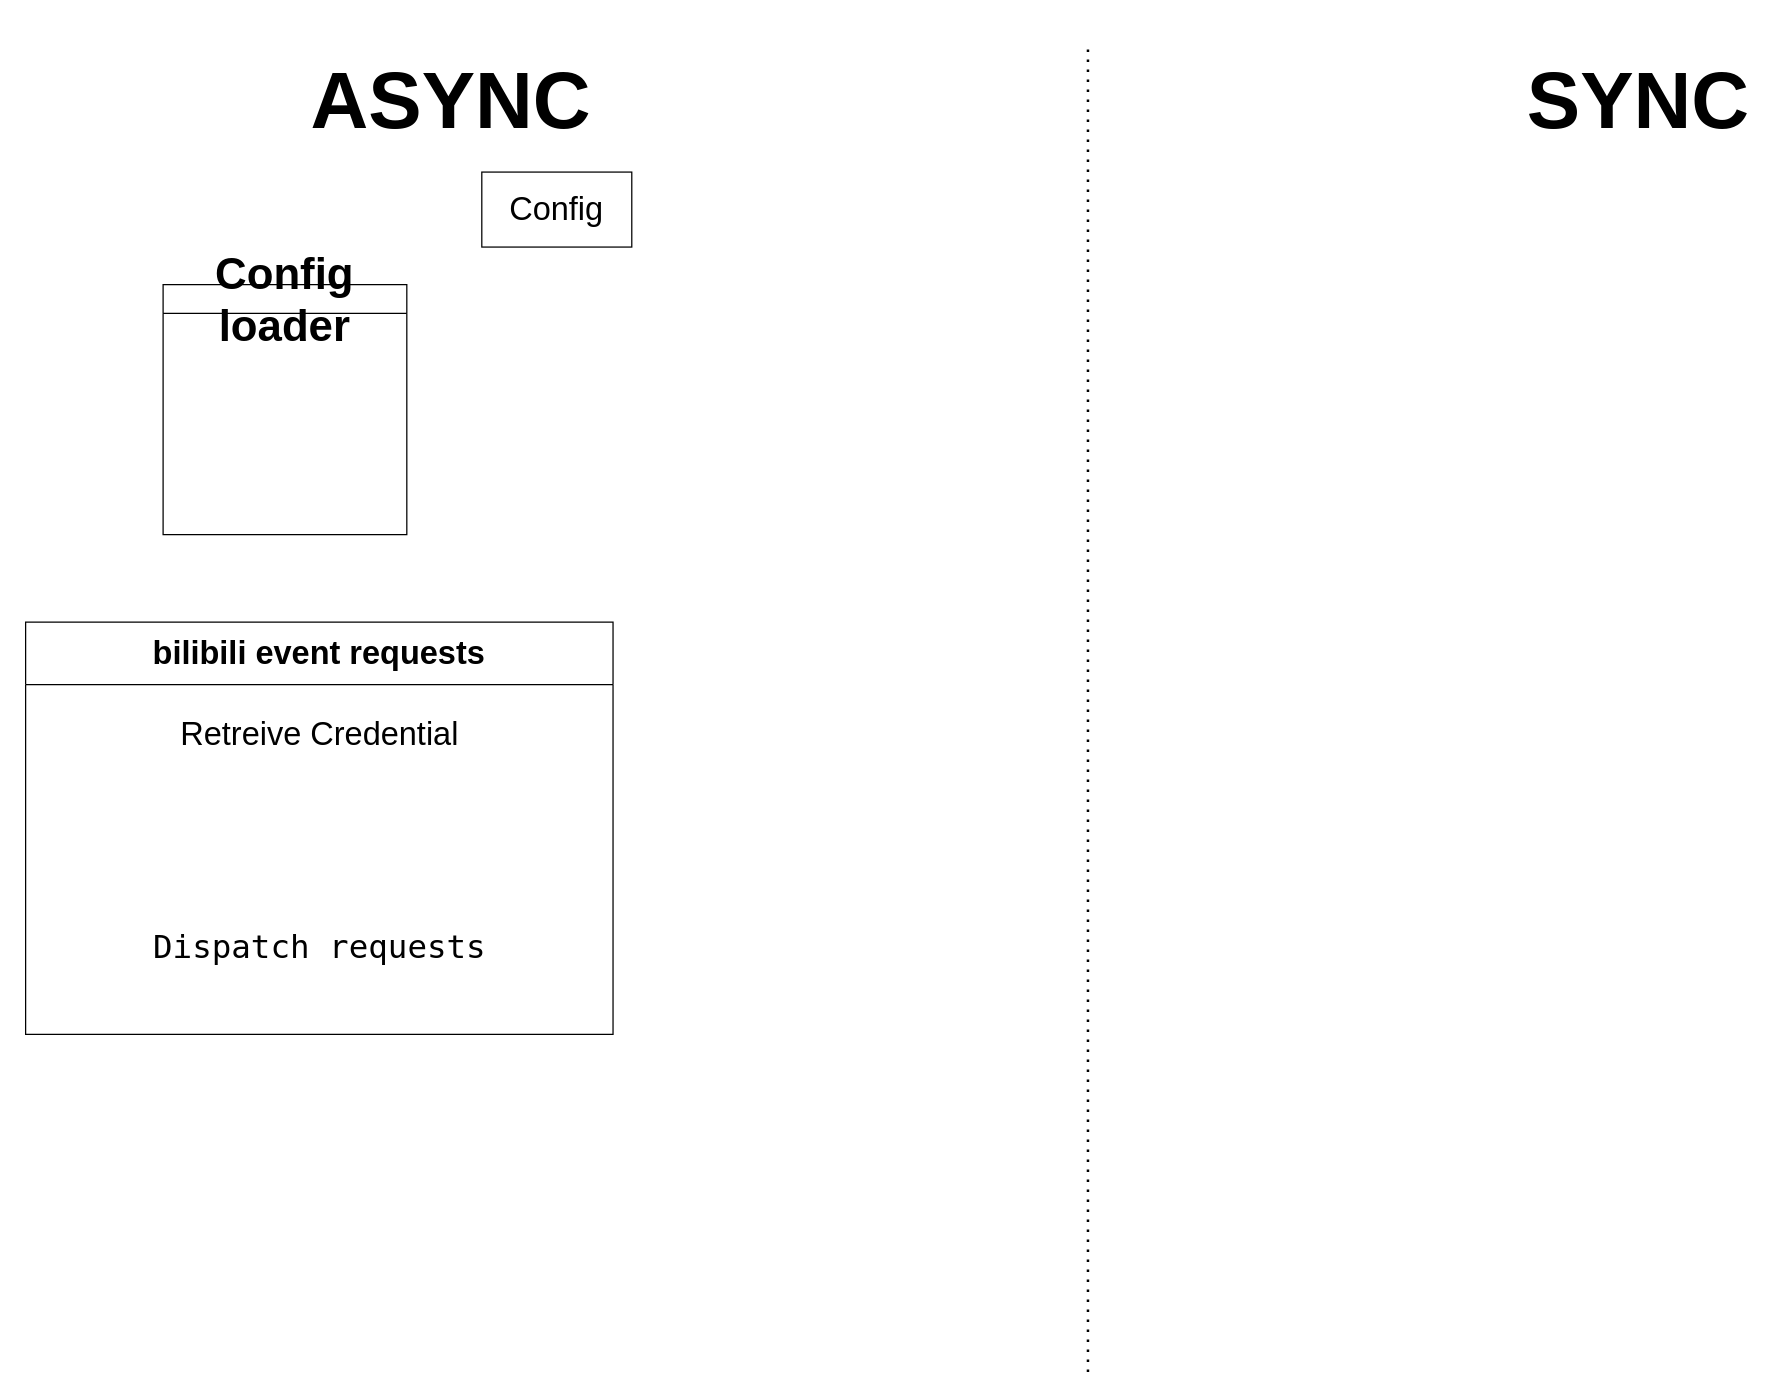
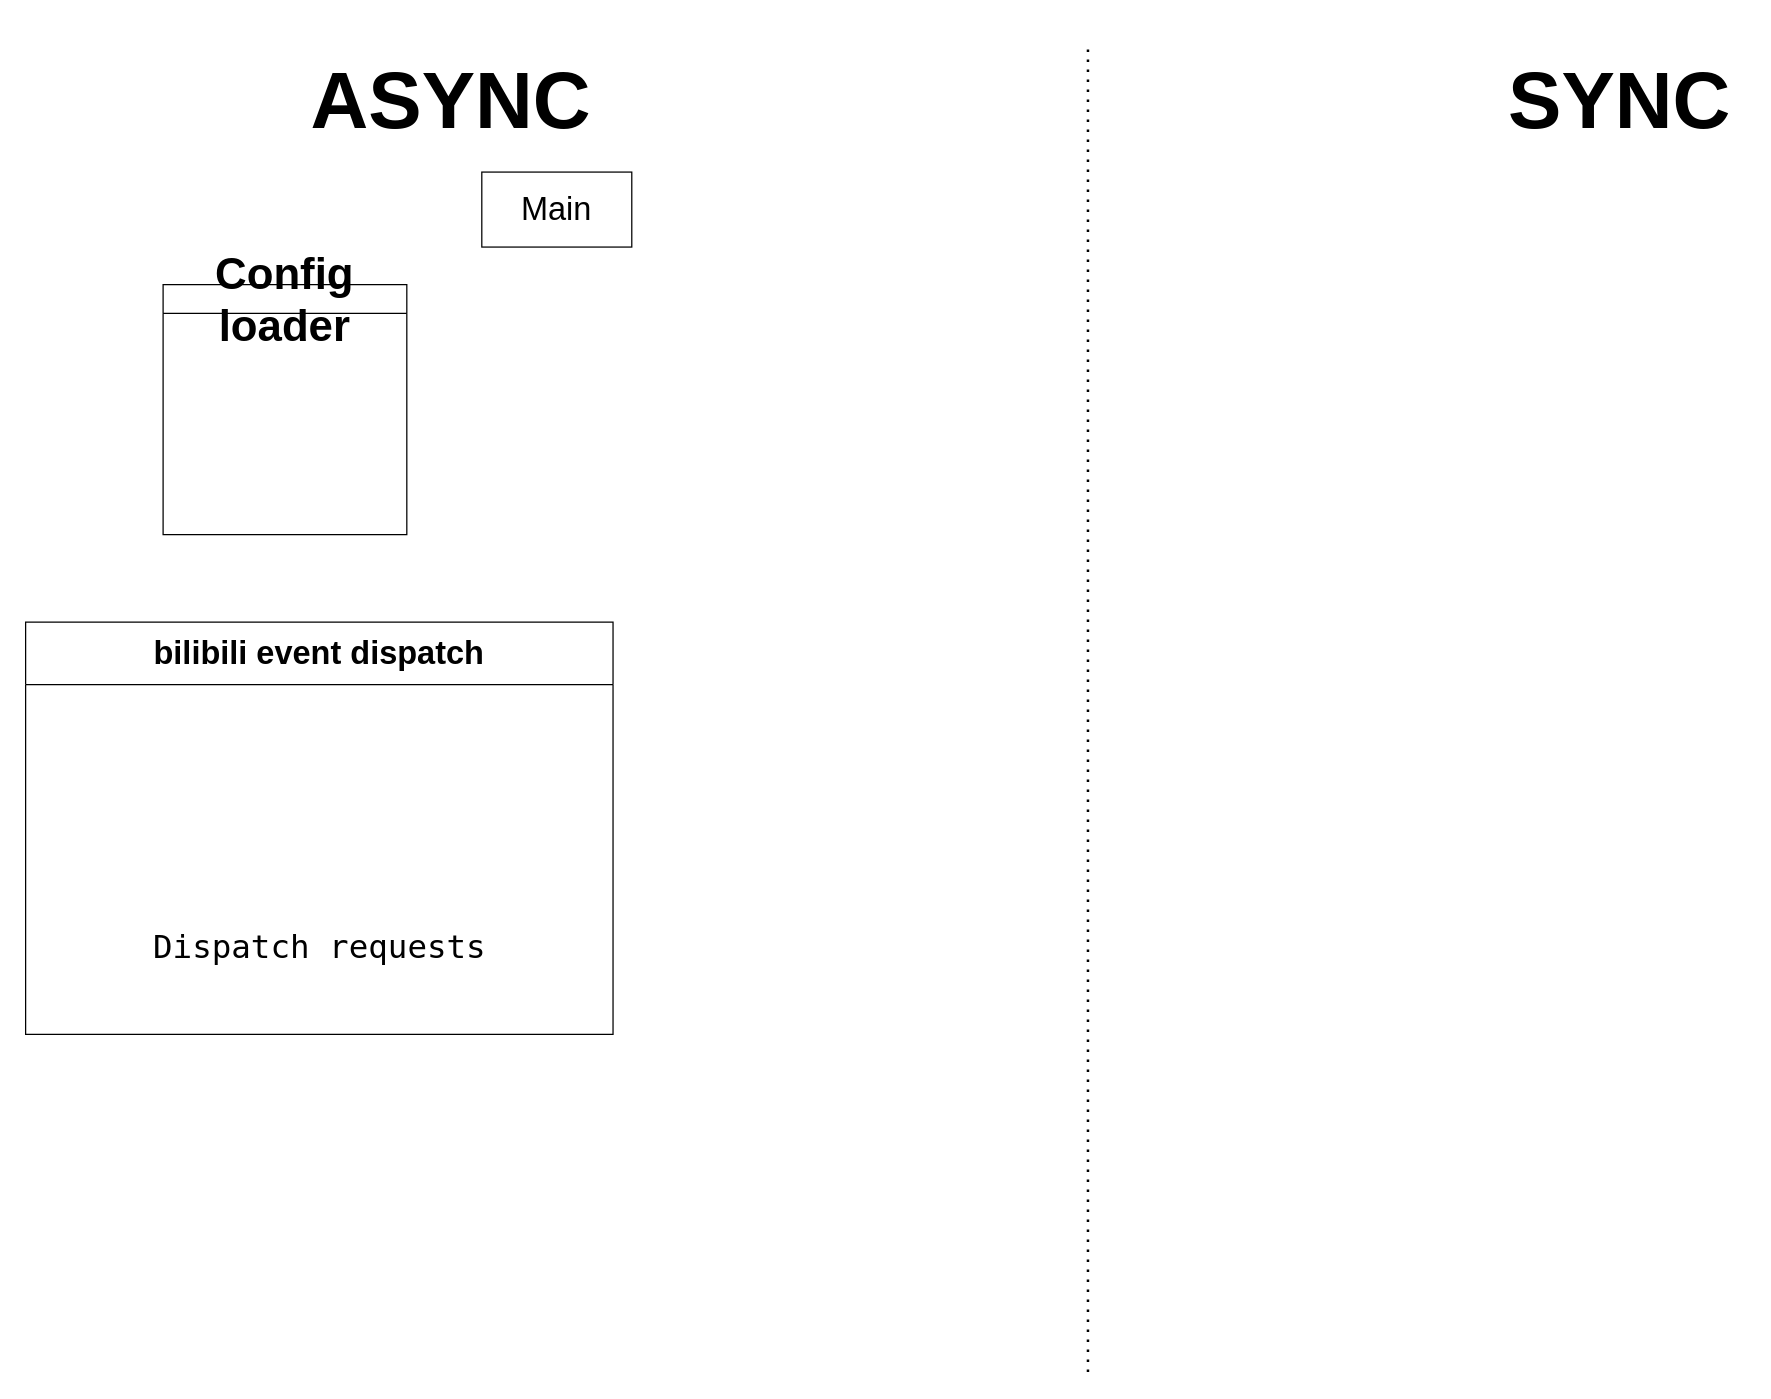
(1638, 101) -> (1619, 101)
(557, 209) -> (557, 209)
(319, 653) -> (319, 653)
(319, 734) -> none
